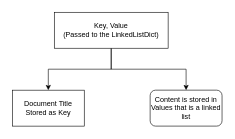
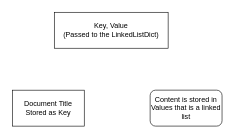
(48, 69) -> none
(185, 69) -> none
